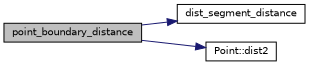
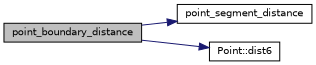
(241, 14) -> (245, 14)
(241, 51) -> (245, 51)
